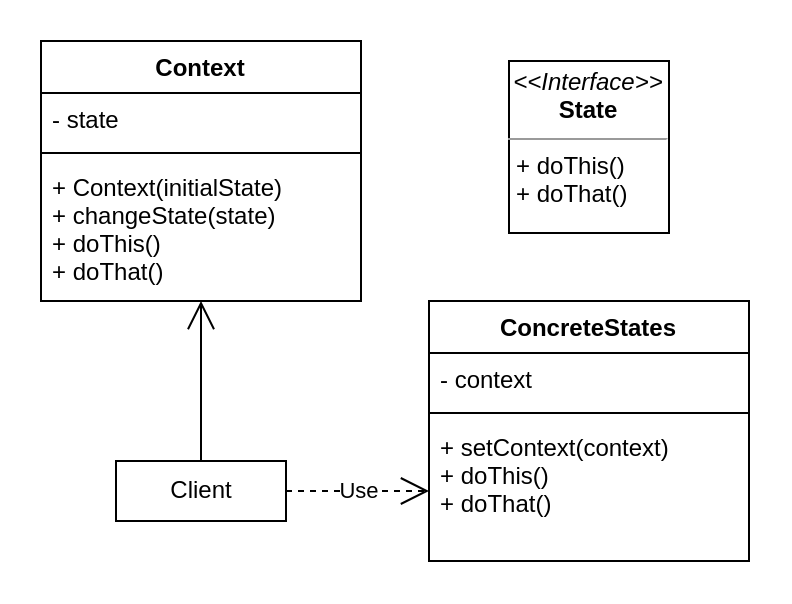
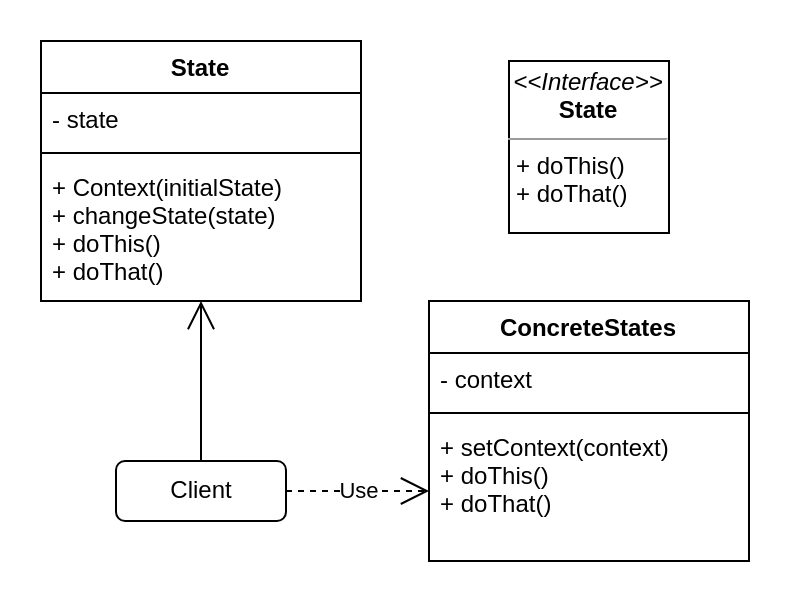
(200, 68) -> (200, 68)
(201, 491) -> (201, 491)
